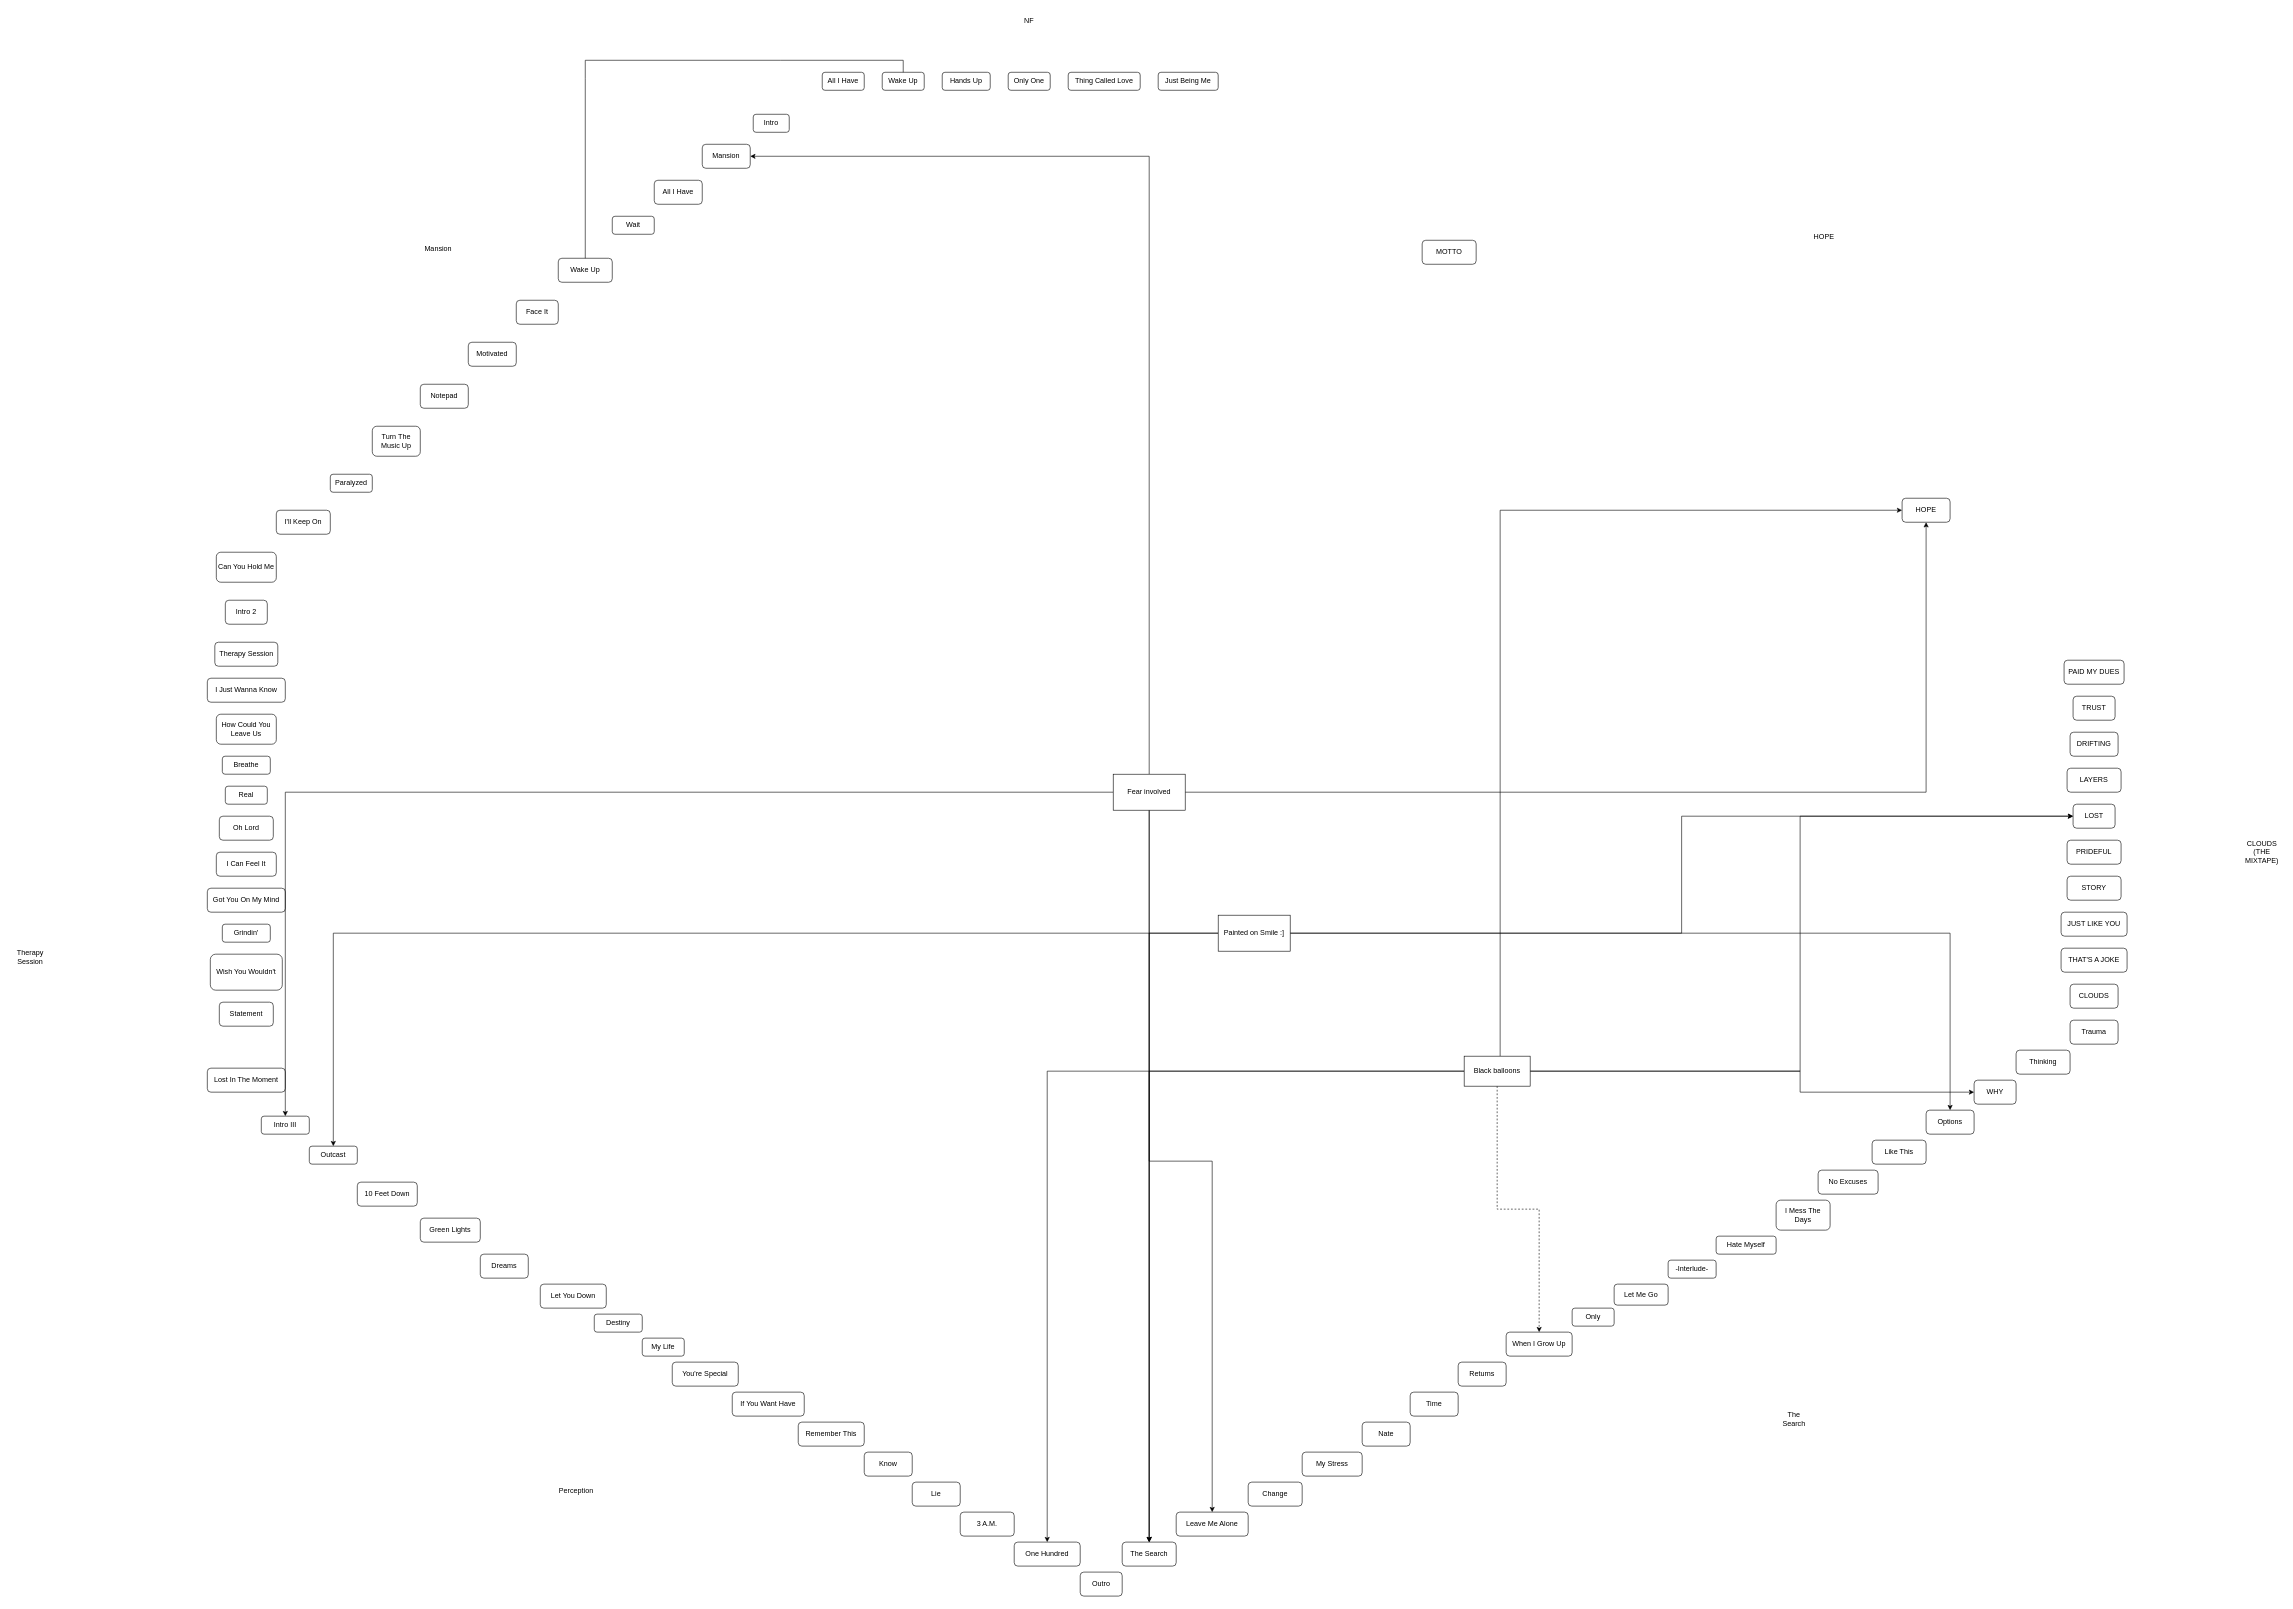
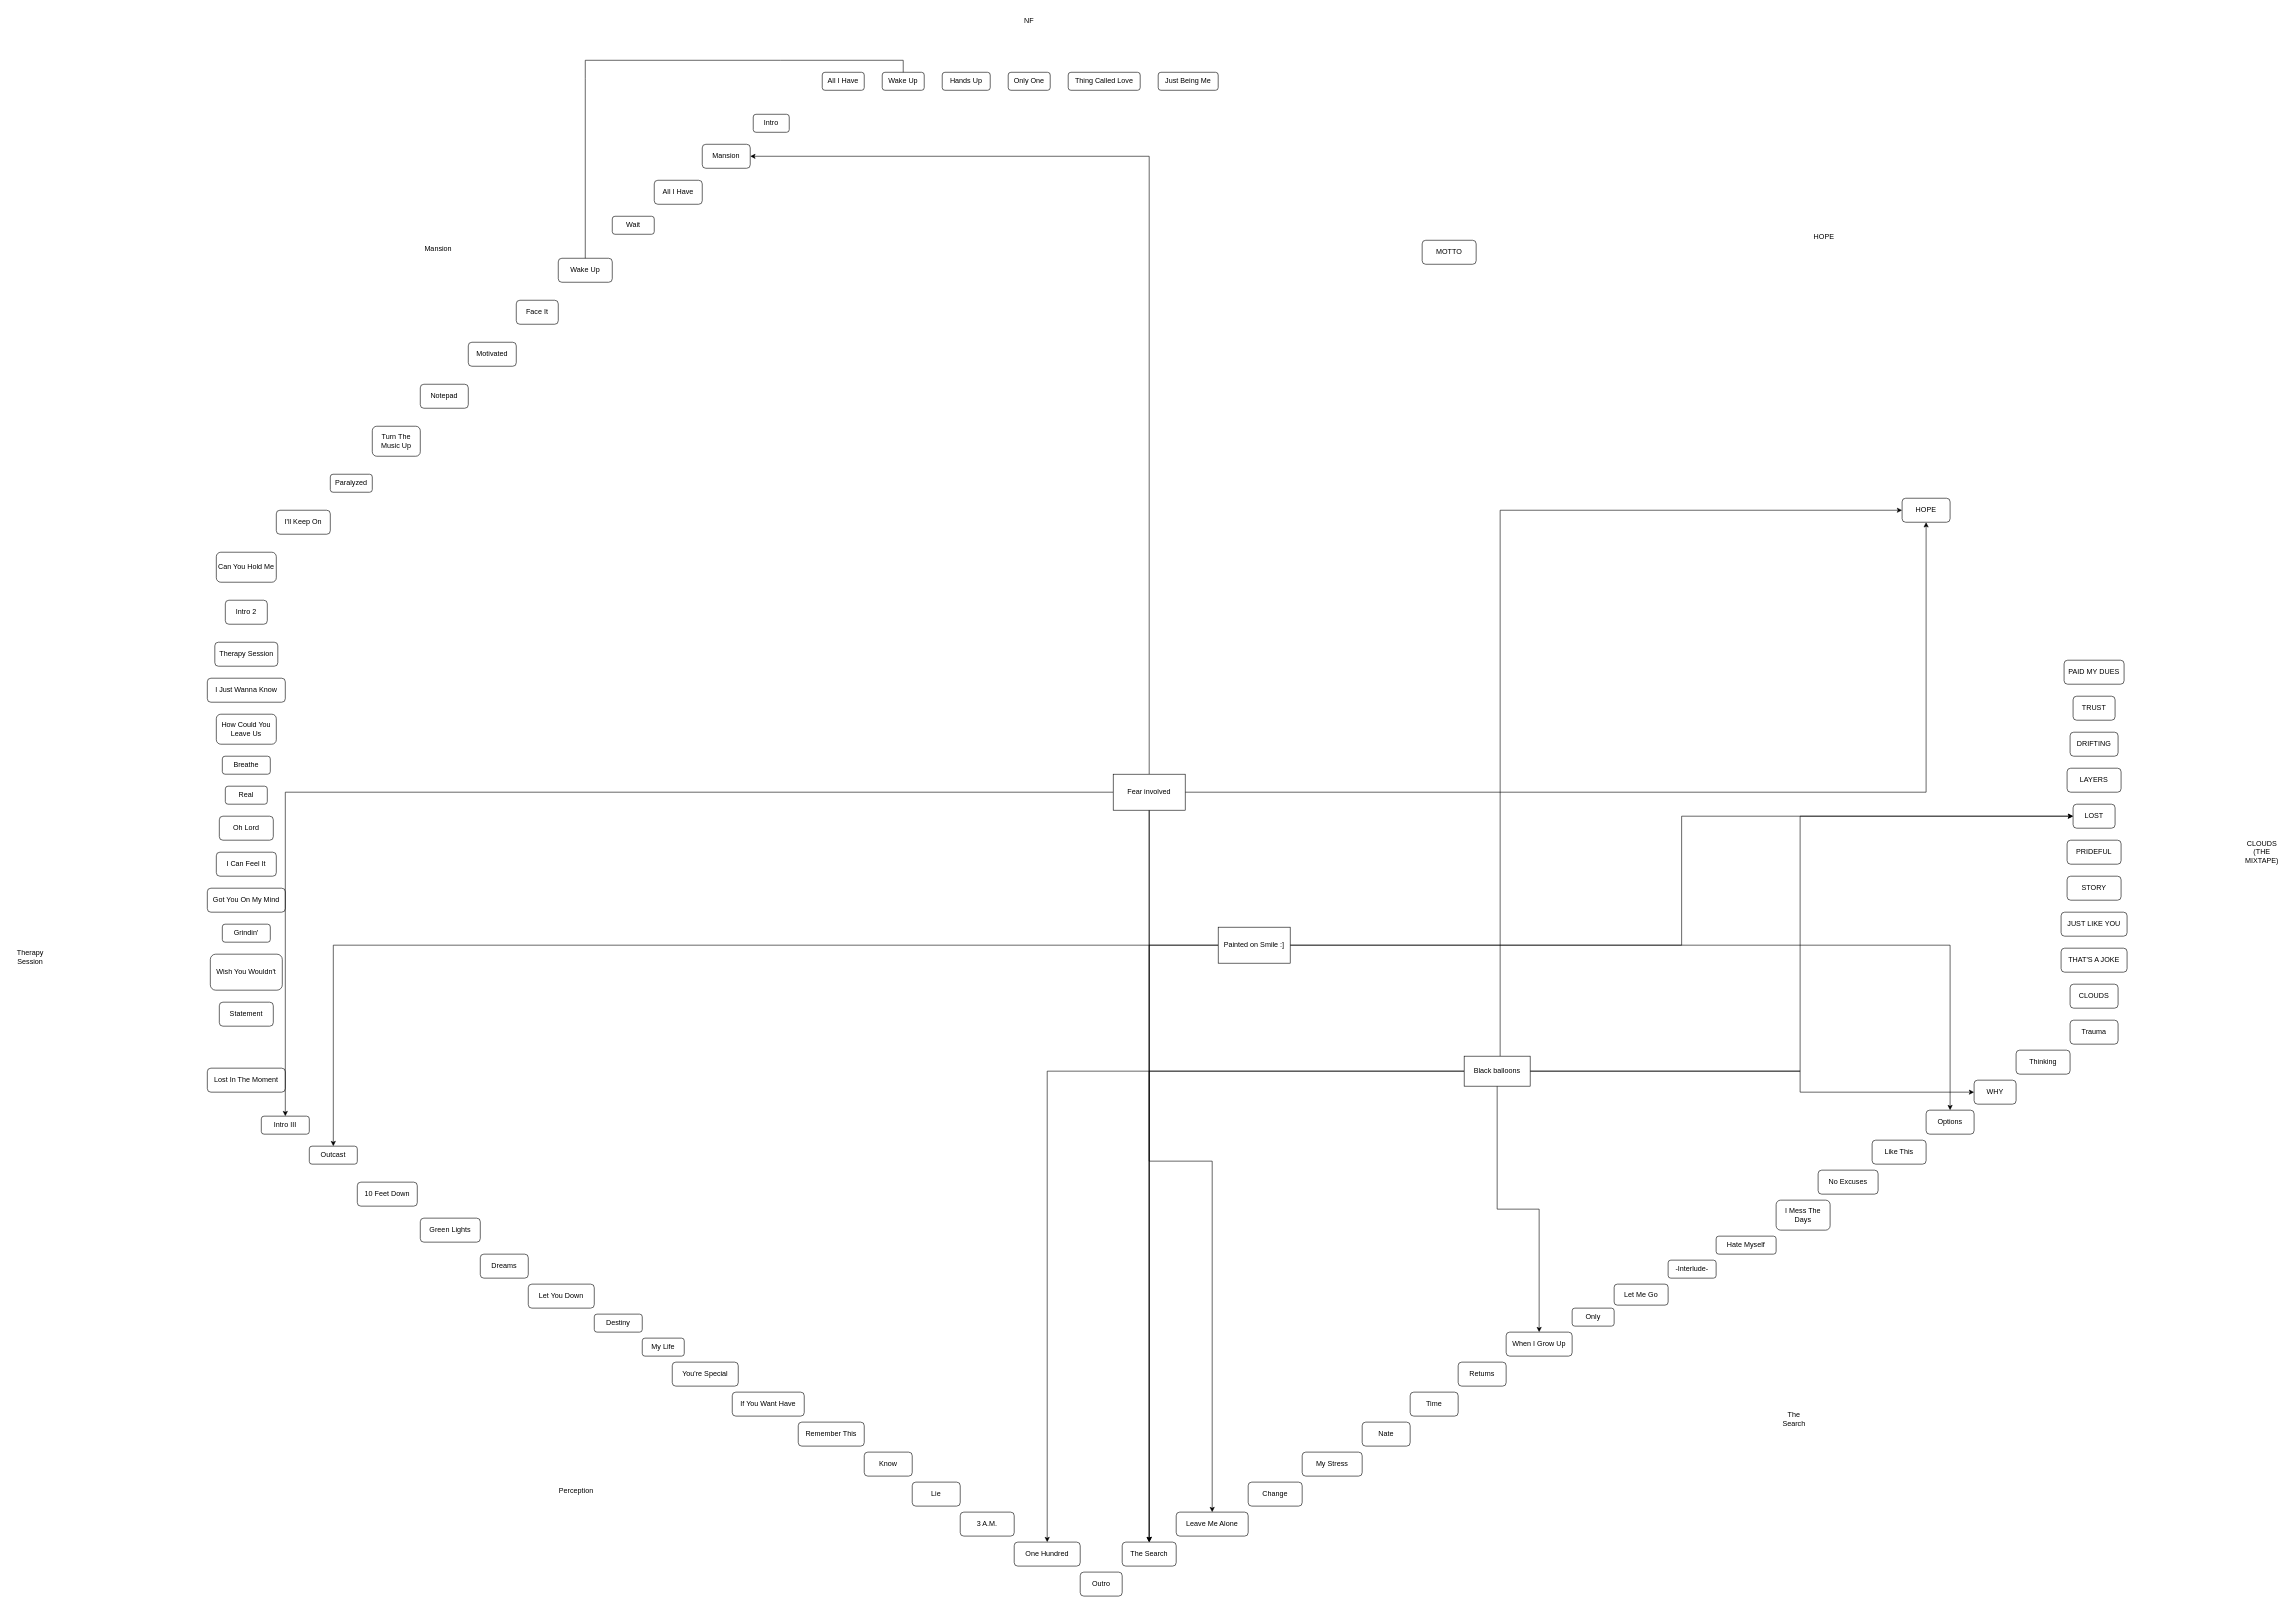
(1254, 933) -> (1254, 945)
(1516, 1209) -> (1516, 1209)
(573, 1296) -> (561, 1296)
